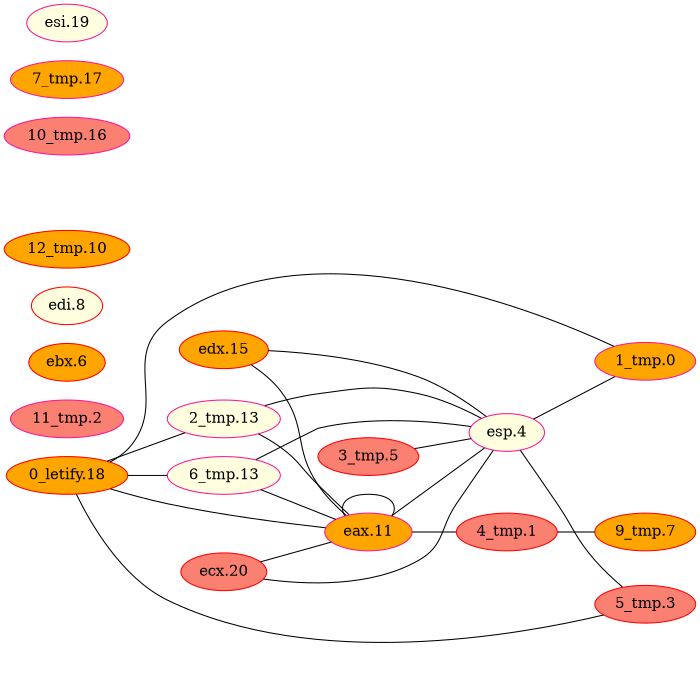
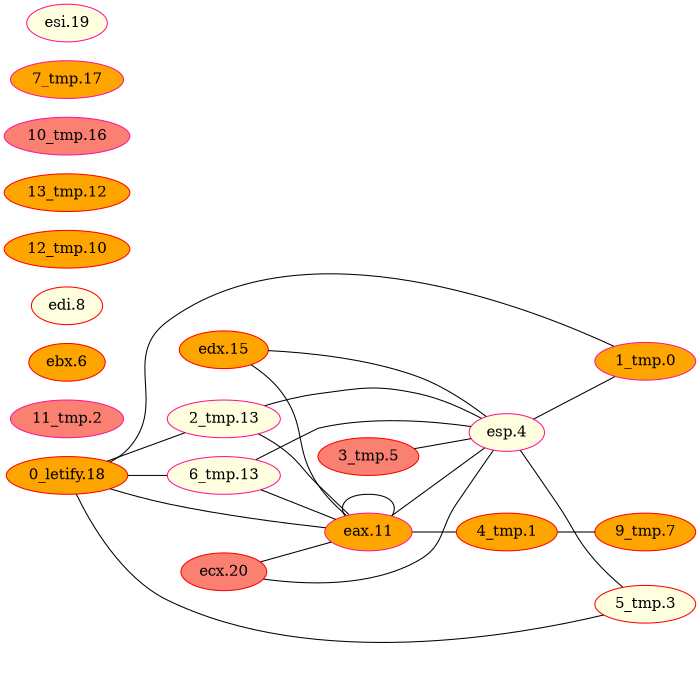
none -> (67, 193)
(507, 532) -> (507, 532)
(645, 604) -> (645, 604)
